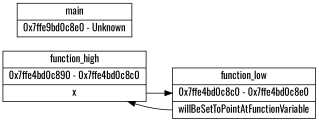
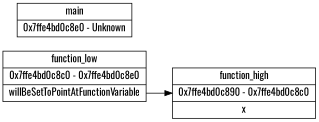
(75, 28) -> (75, 28)
(155, 93) -> none
